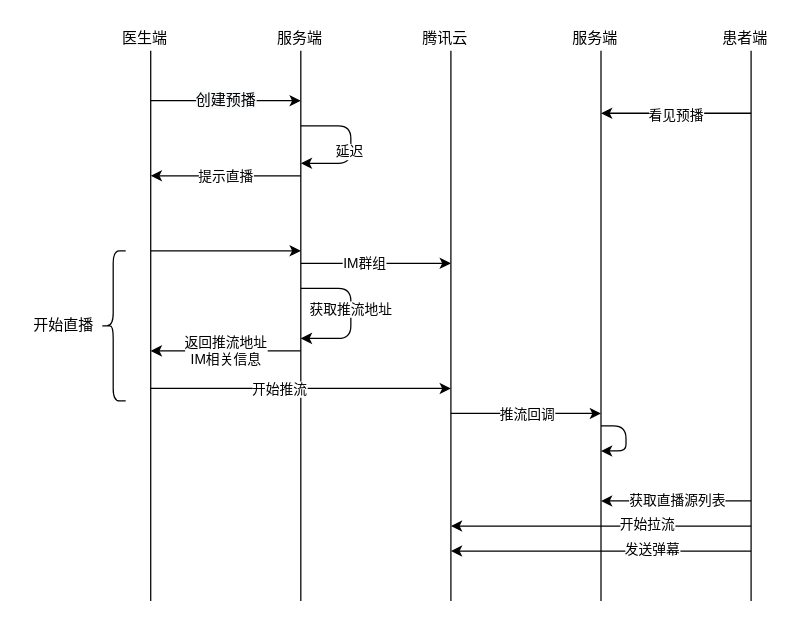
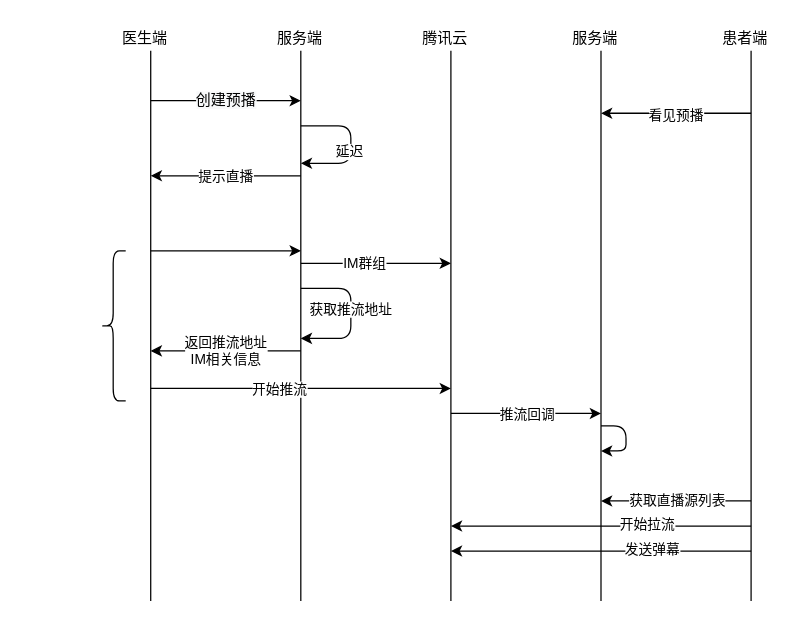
(63, 326) -> none
